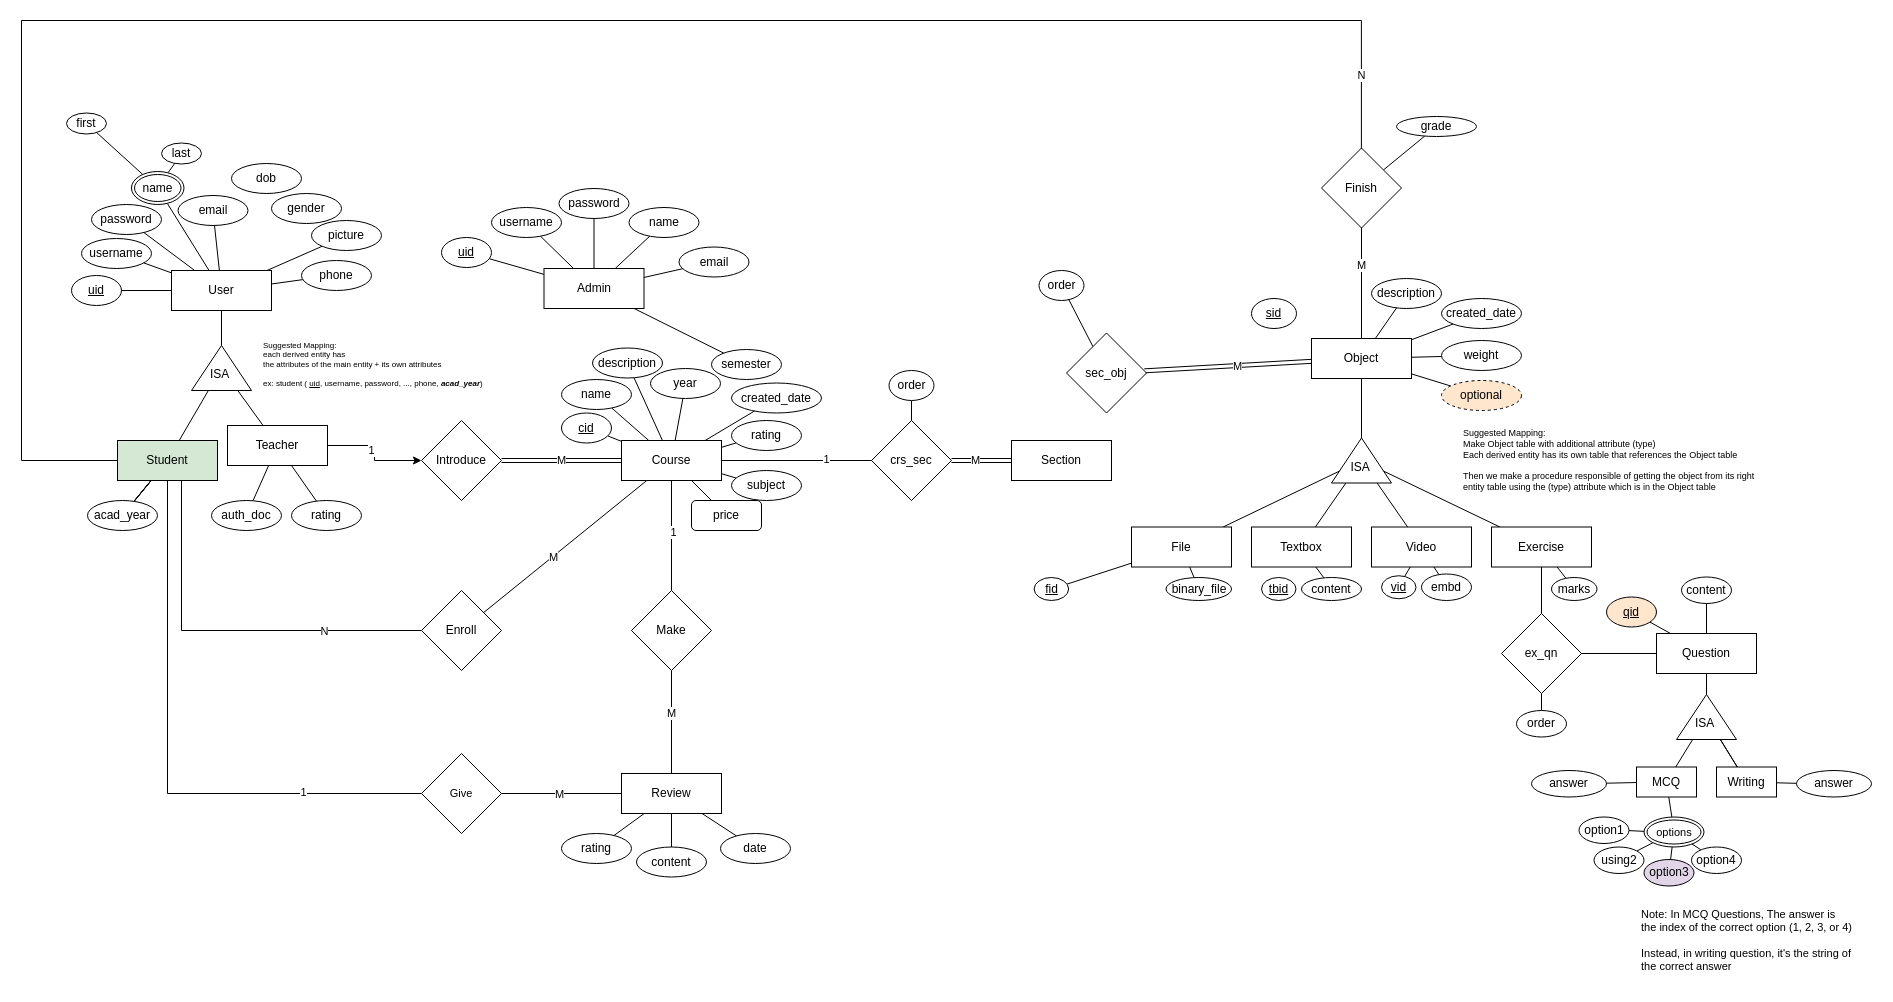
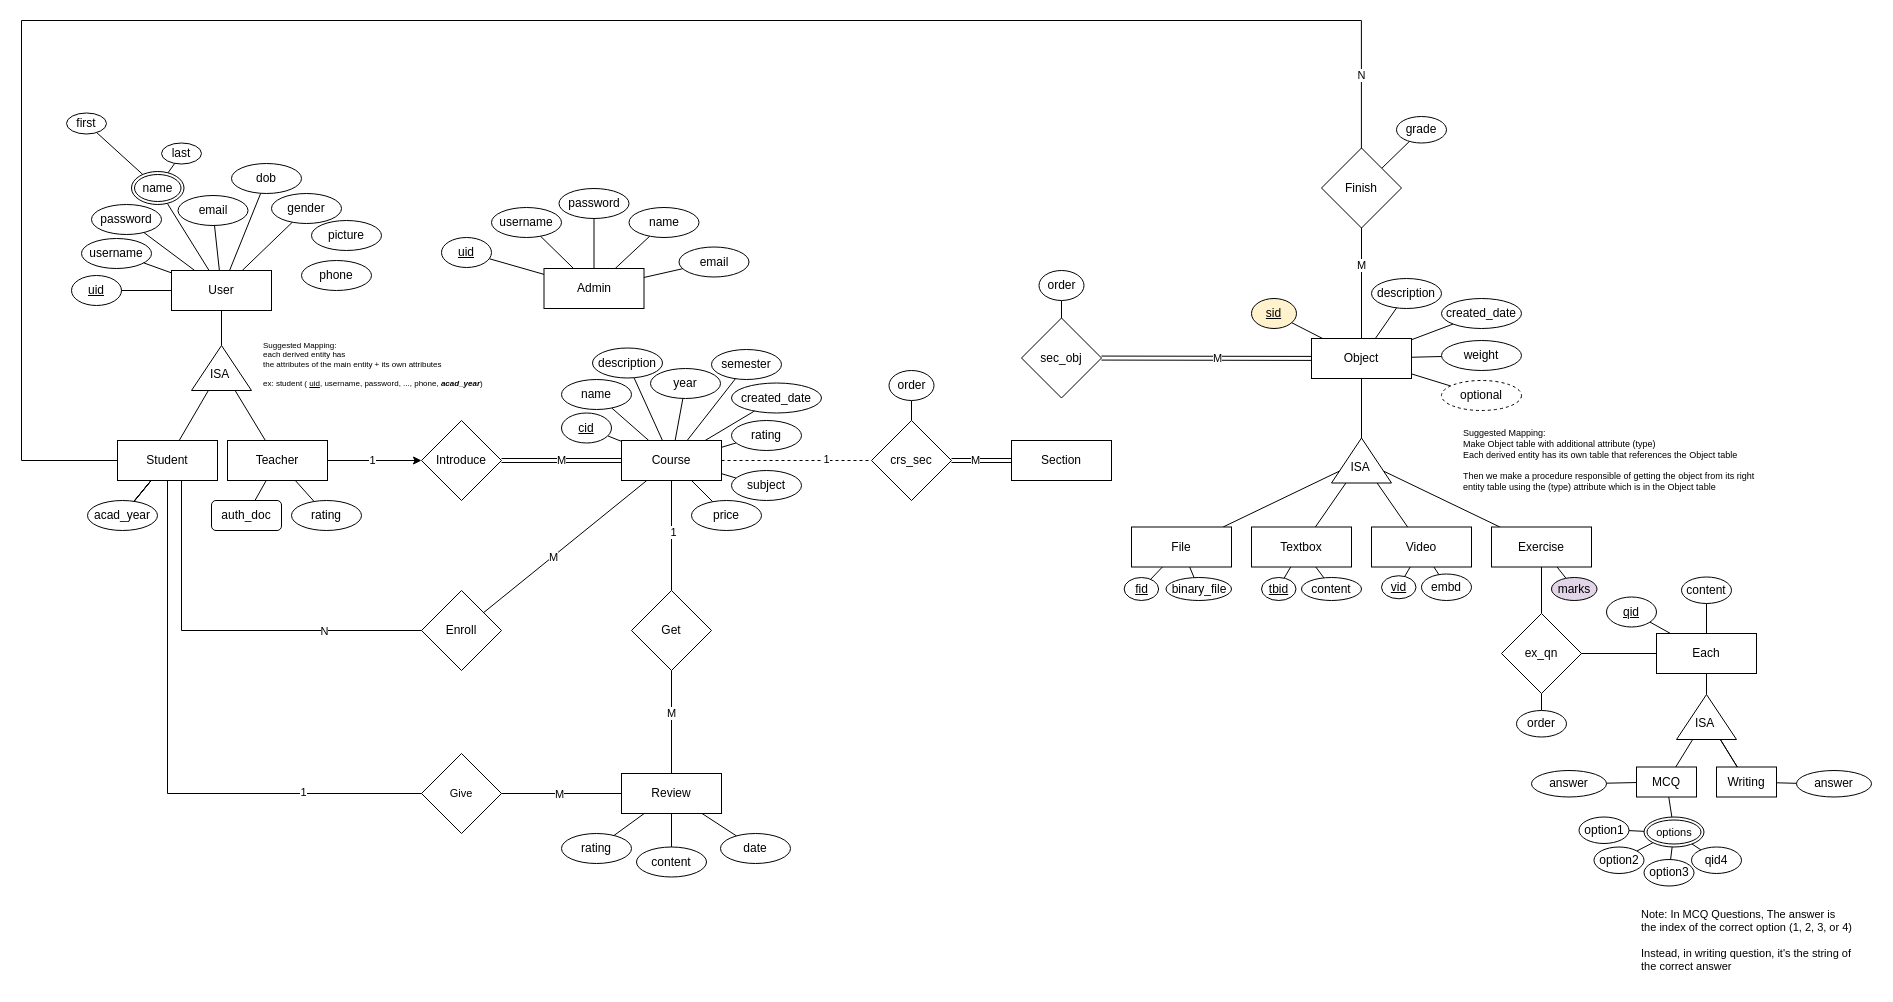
(1437, 127) -> (1422, 130)
none -> (245, 231)
none -> (268, 246)
(295, 258) -> none
(288, 282) -> none
(1274, 314) -> (1274, 314)
(679, 331) -> (711, 410)
none -> (1307, 331)
(1107, 373) -> (1062, 358)
(1482, 396) -> (1482, 396)
(278, 446) -> (278, 461)
(168, 461) -> (168, 461)
(797, 461) -> (797, 461)
(247, 516) -> (247, 516)
(727, 516) -> (727, 516)
none -> (1287, 573)
(1051, 589) -> (1141, 589)
(1574, 589) -> (1574, 589)
(1632, 612) -> (1632, 612)
(672, 631) -> (672, 631)
(1707, 654) -> (1707, 654)
(1620, 861) -> (1620, 861)
(1717, 861) -> (1717, 861)
(1669, 873) -> (1669, 873)
